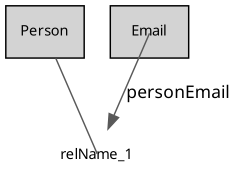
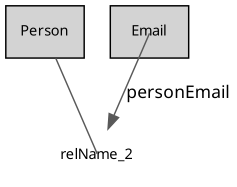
(97, 155) -> (97, 155)
